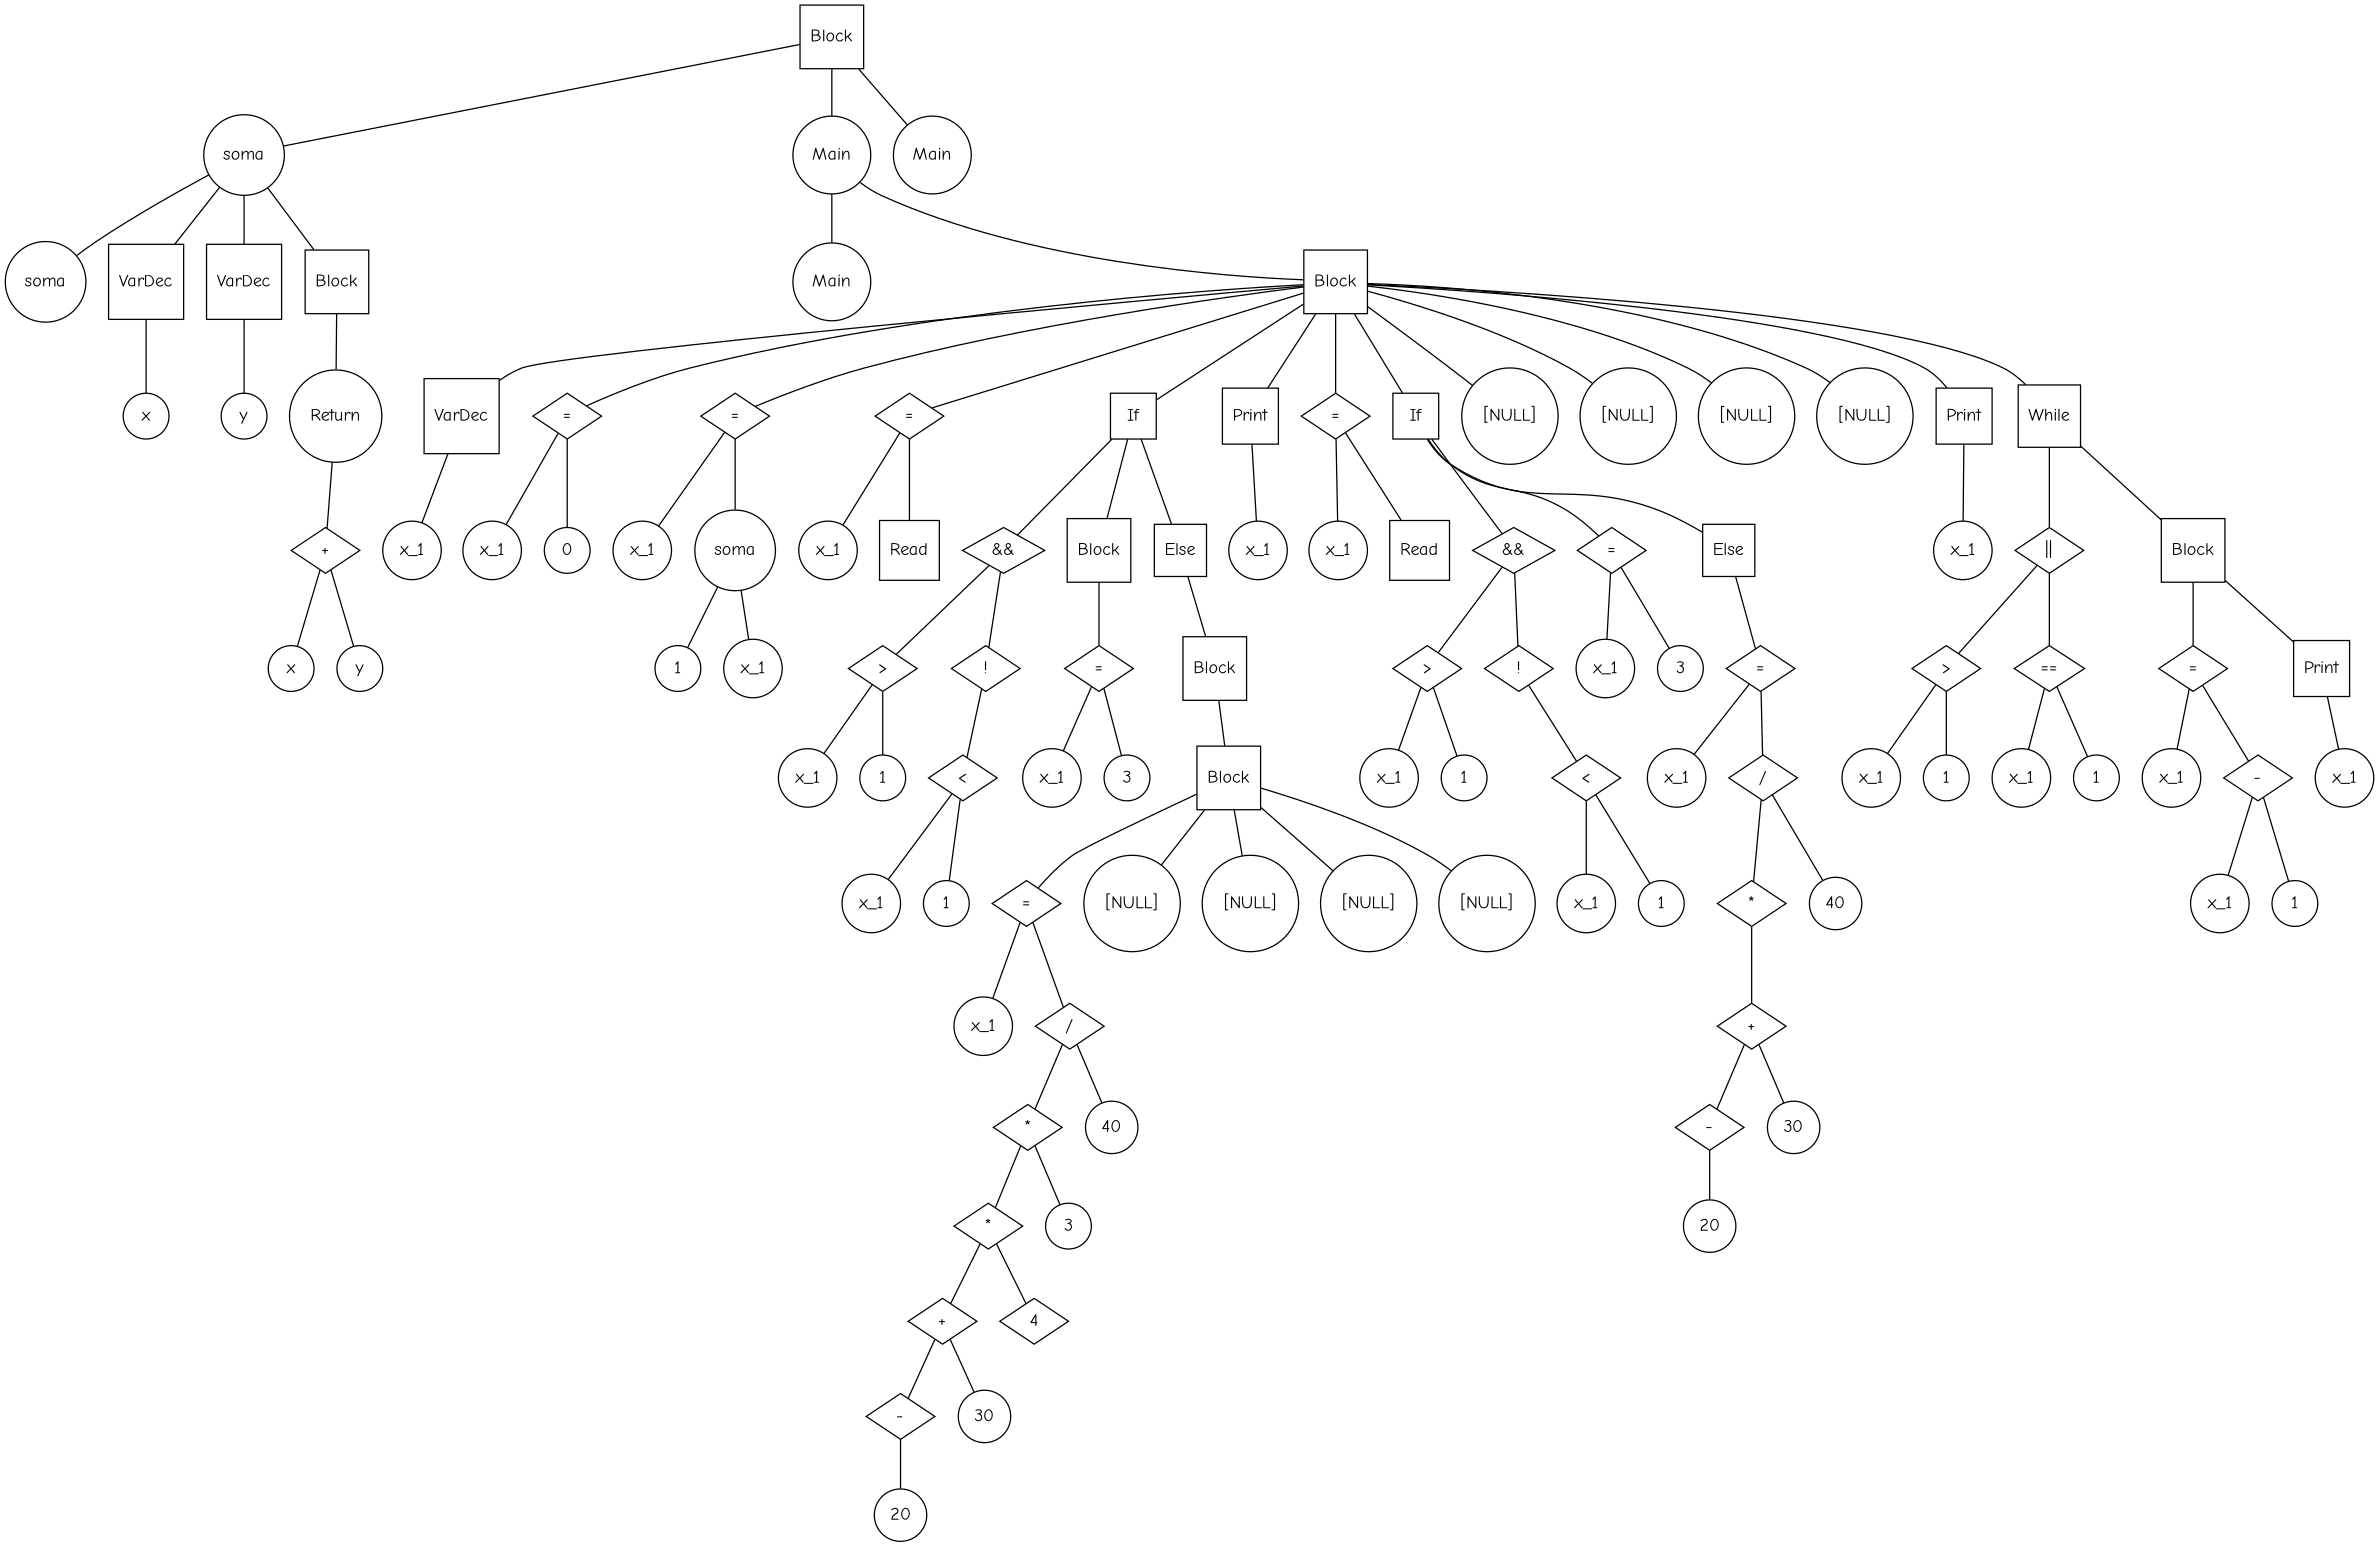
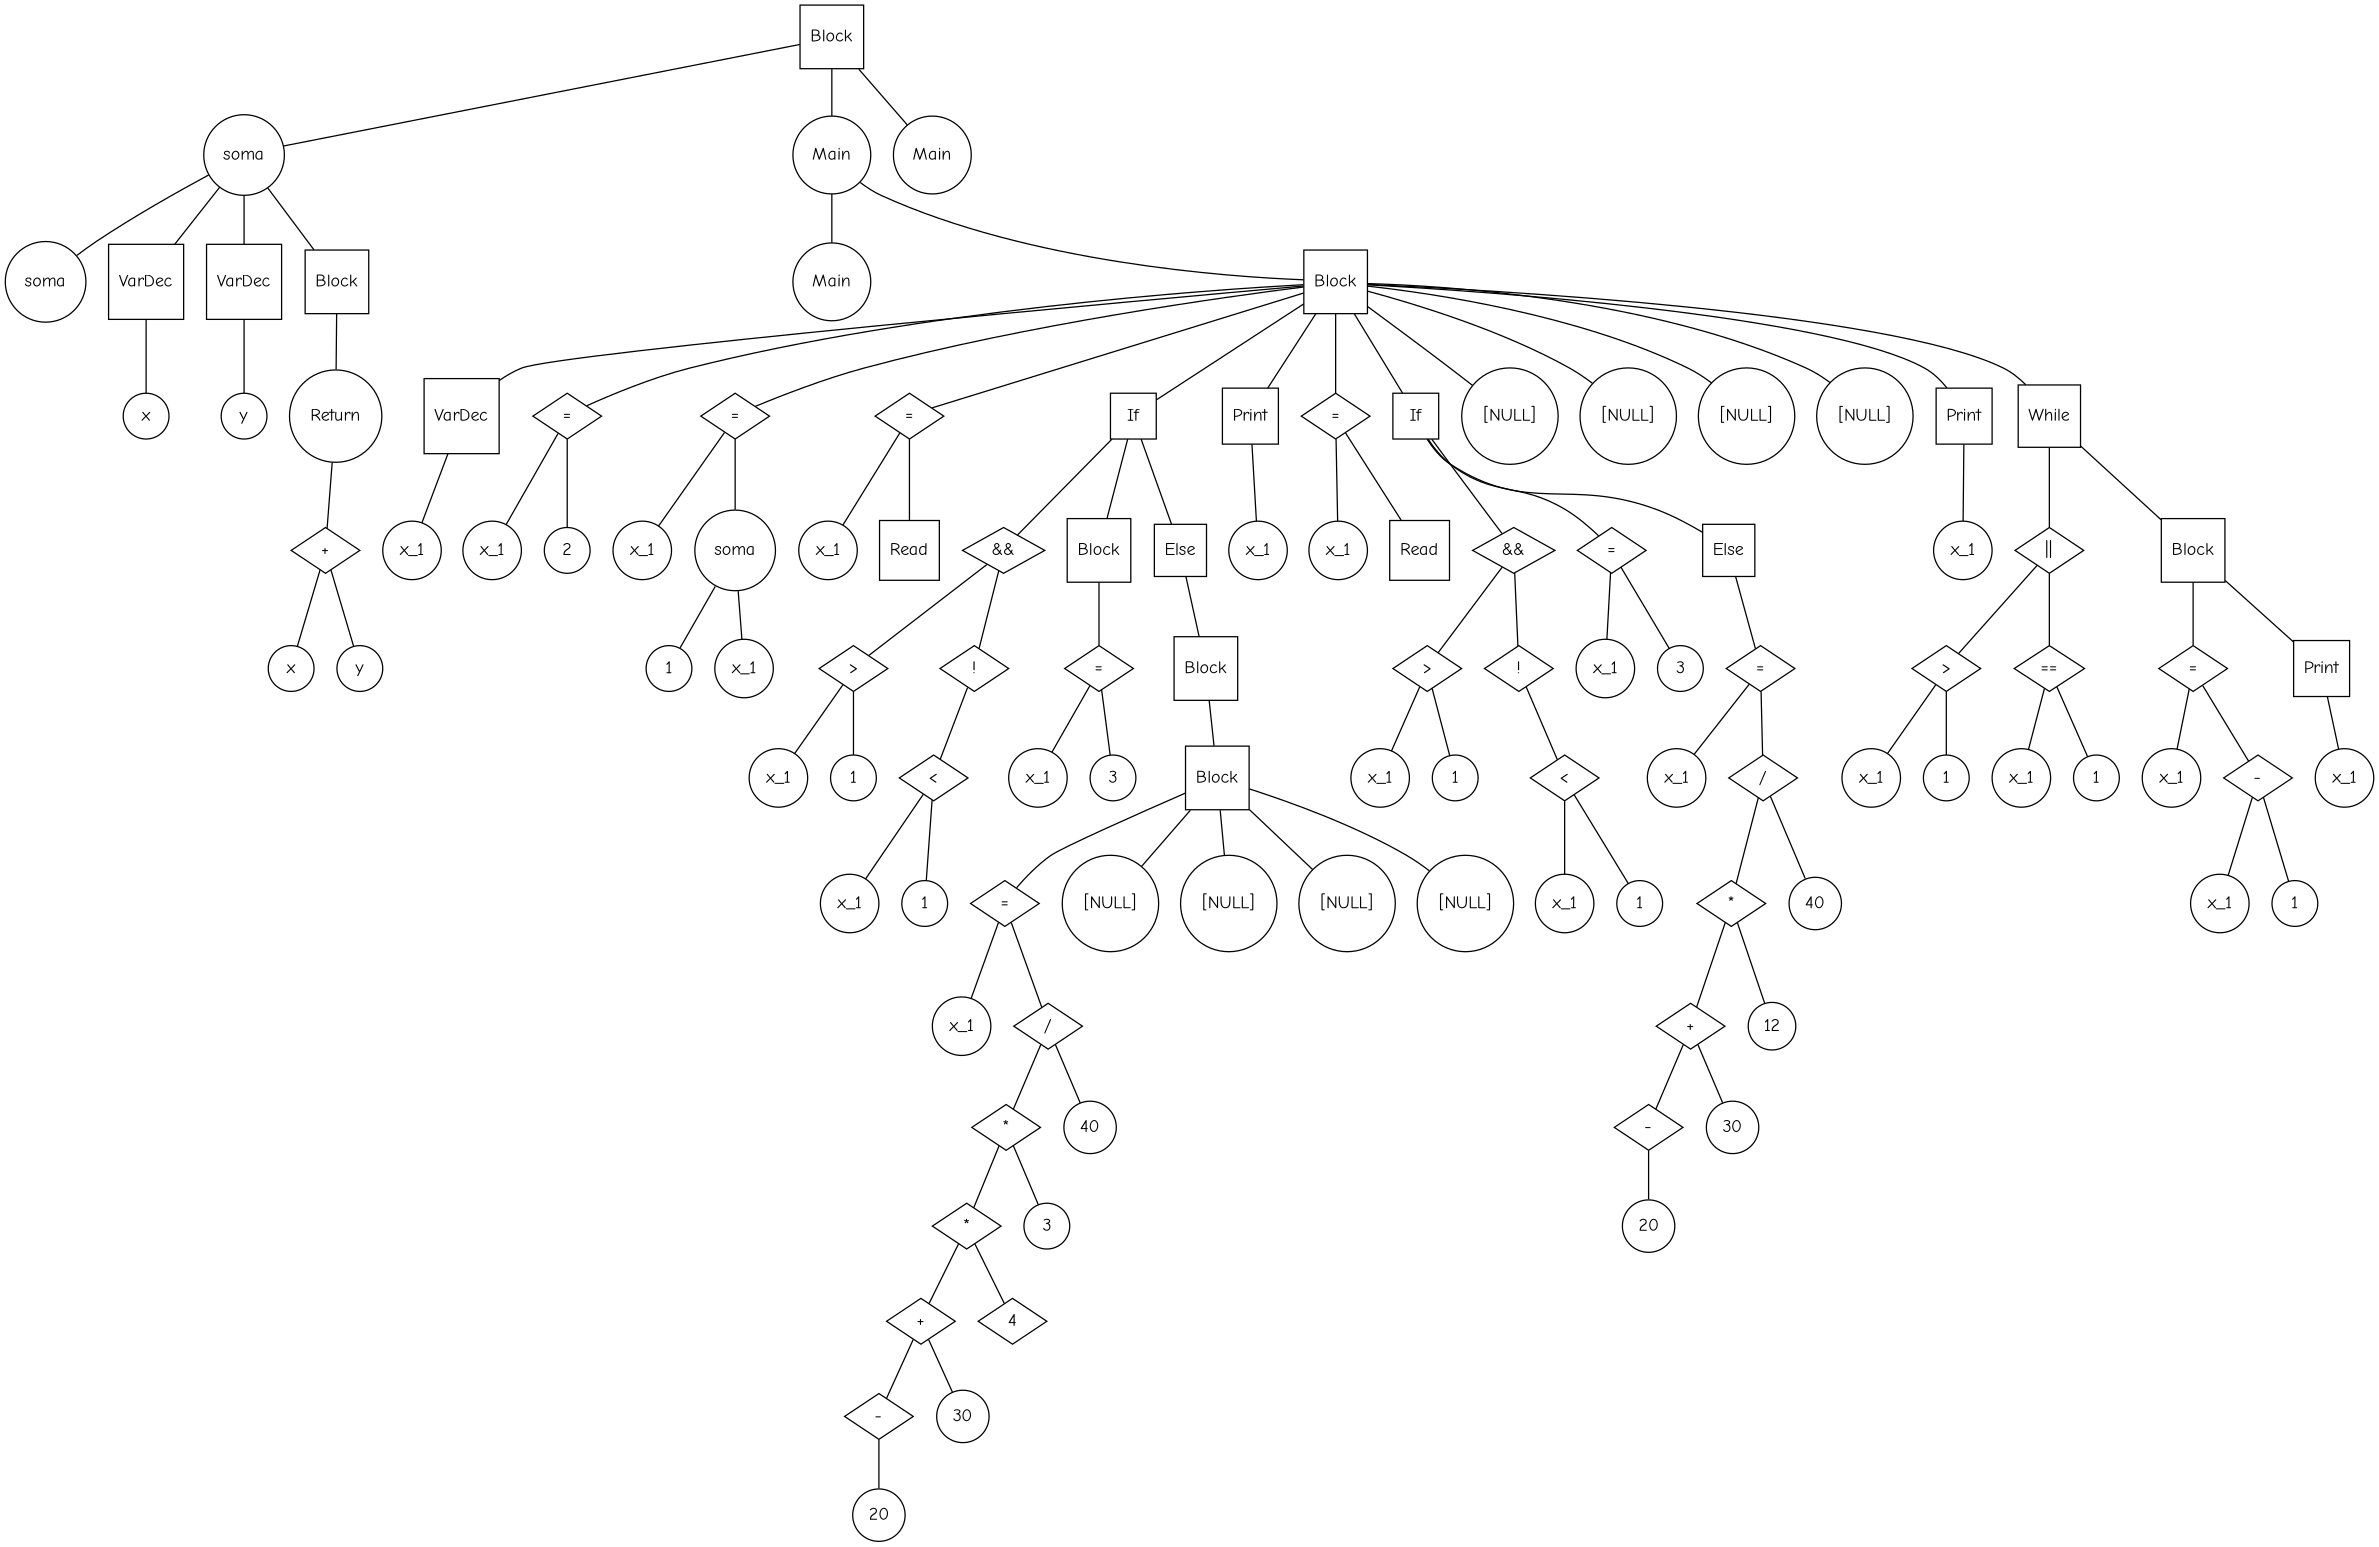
(567, 550) -> (567, 550)
none -> (1772, 1026)
